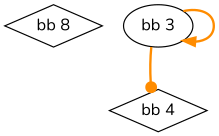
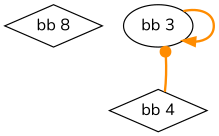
(150, 65) -> (166, 74)
